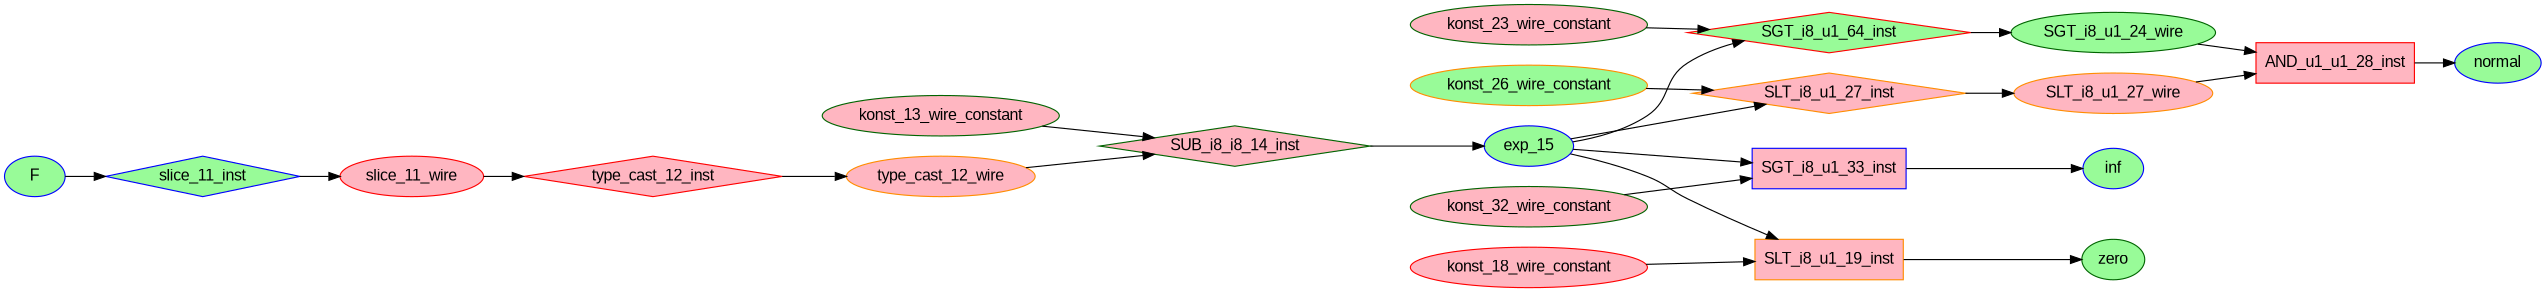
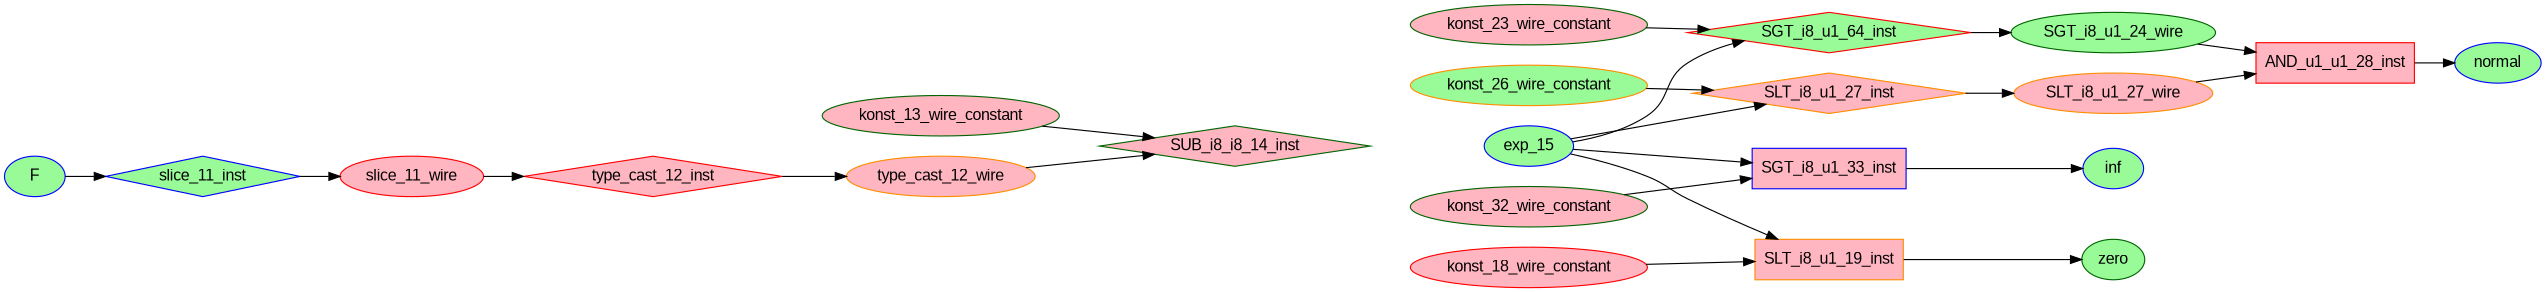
(1422, 146) -> none
